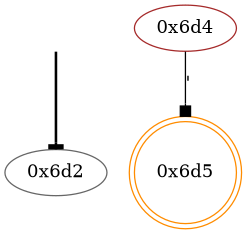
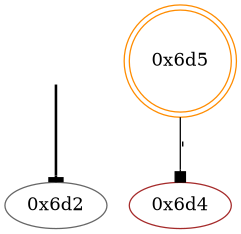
(185, 78) -> (180, 143)
